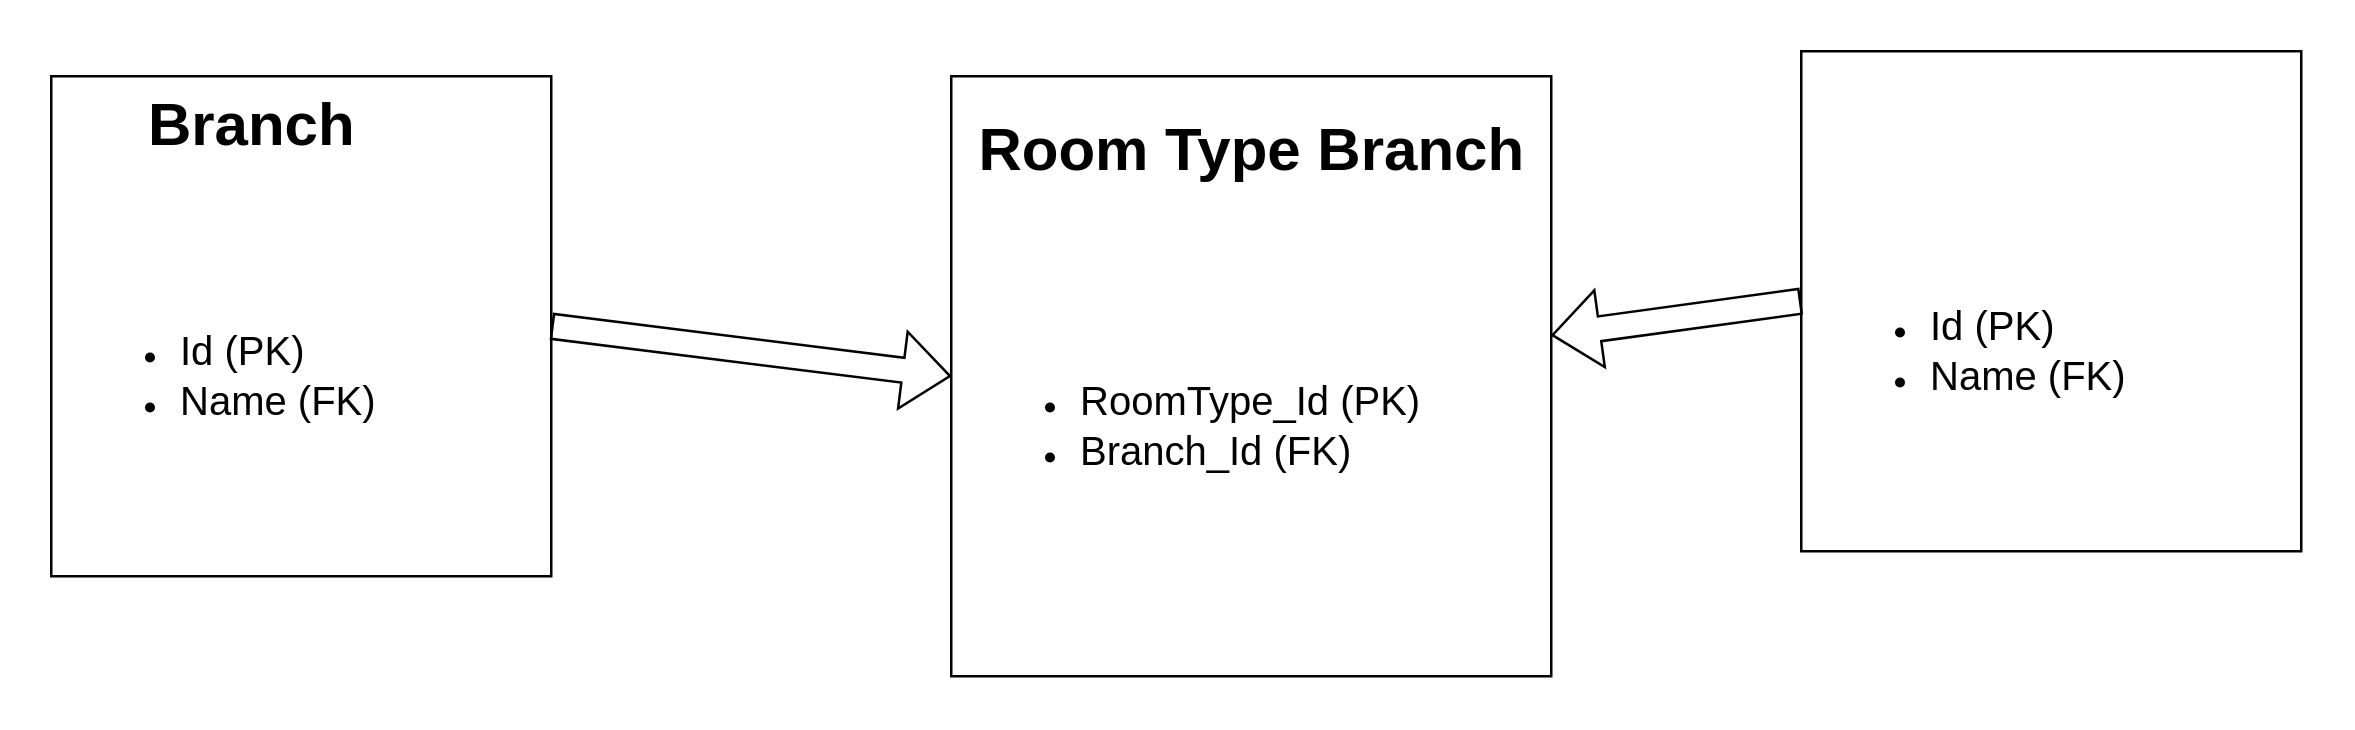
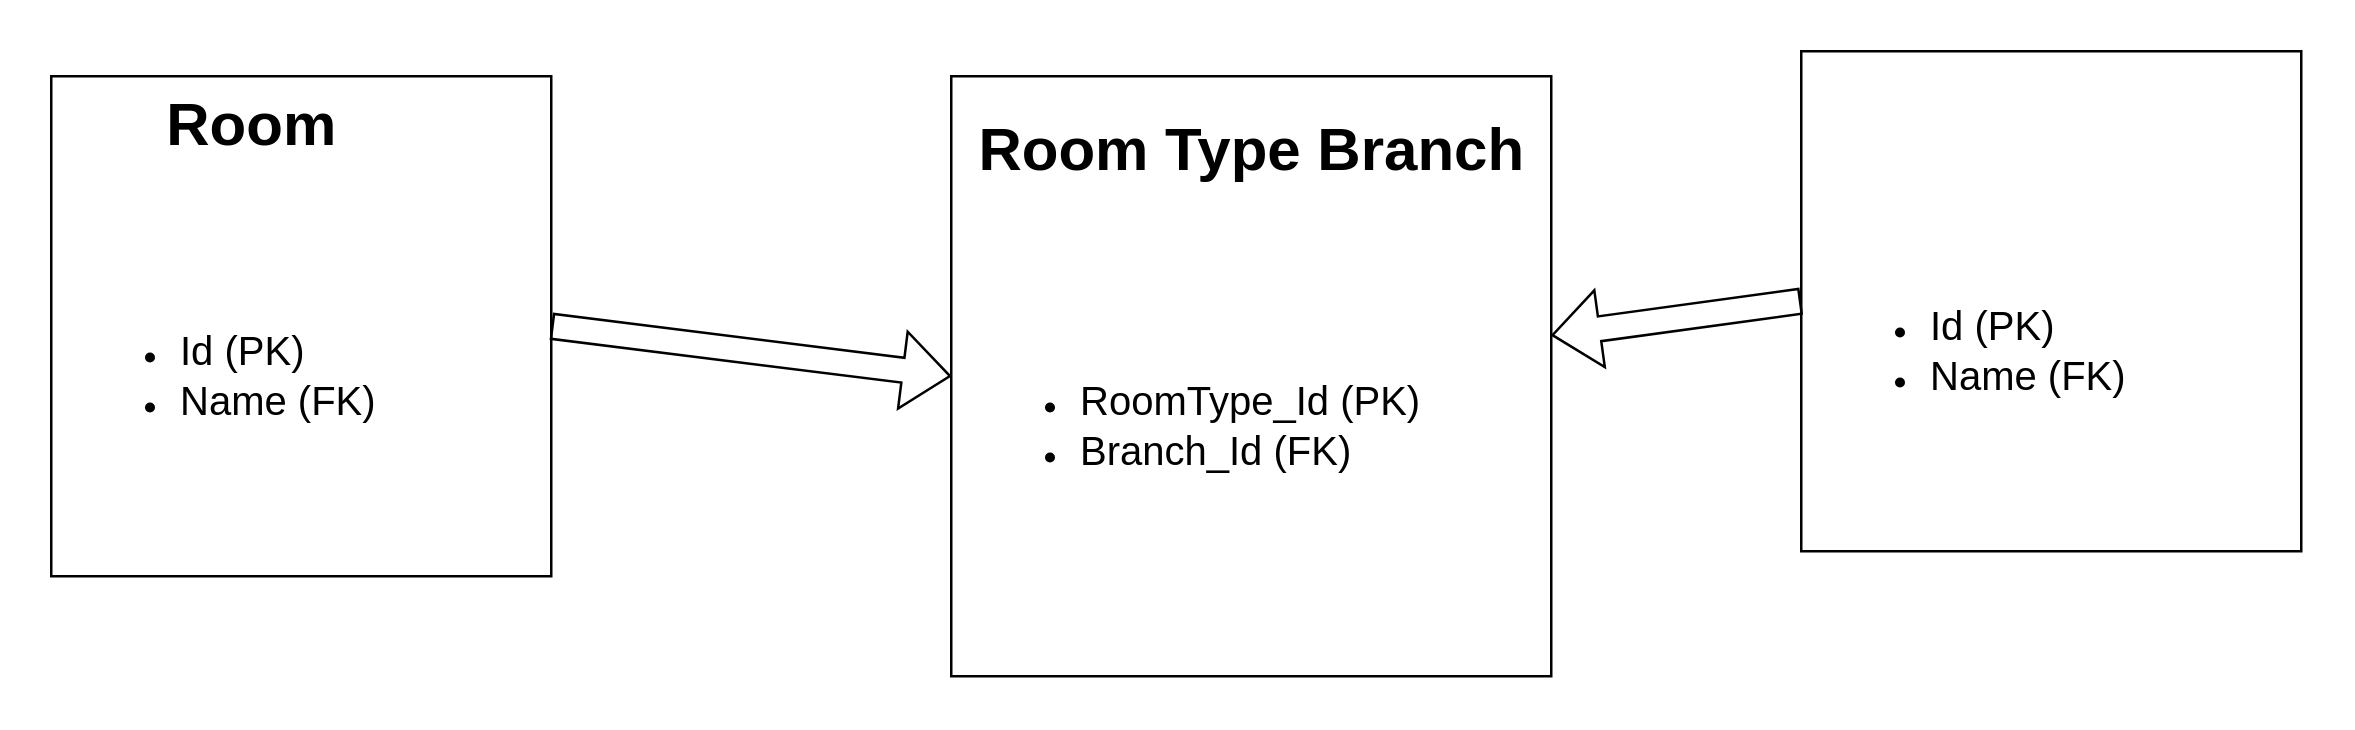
(253, 126) -> (253, 126)
